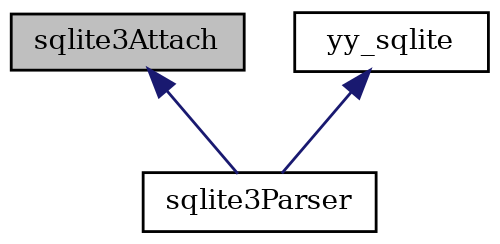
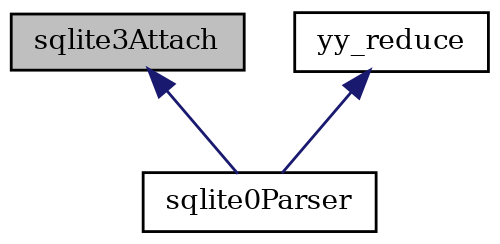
(392, 42) -> (392, 42)
(260, 202) -> (260, 202)
